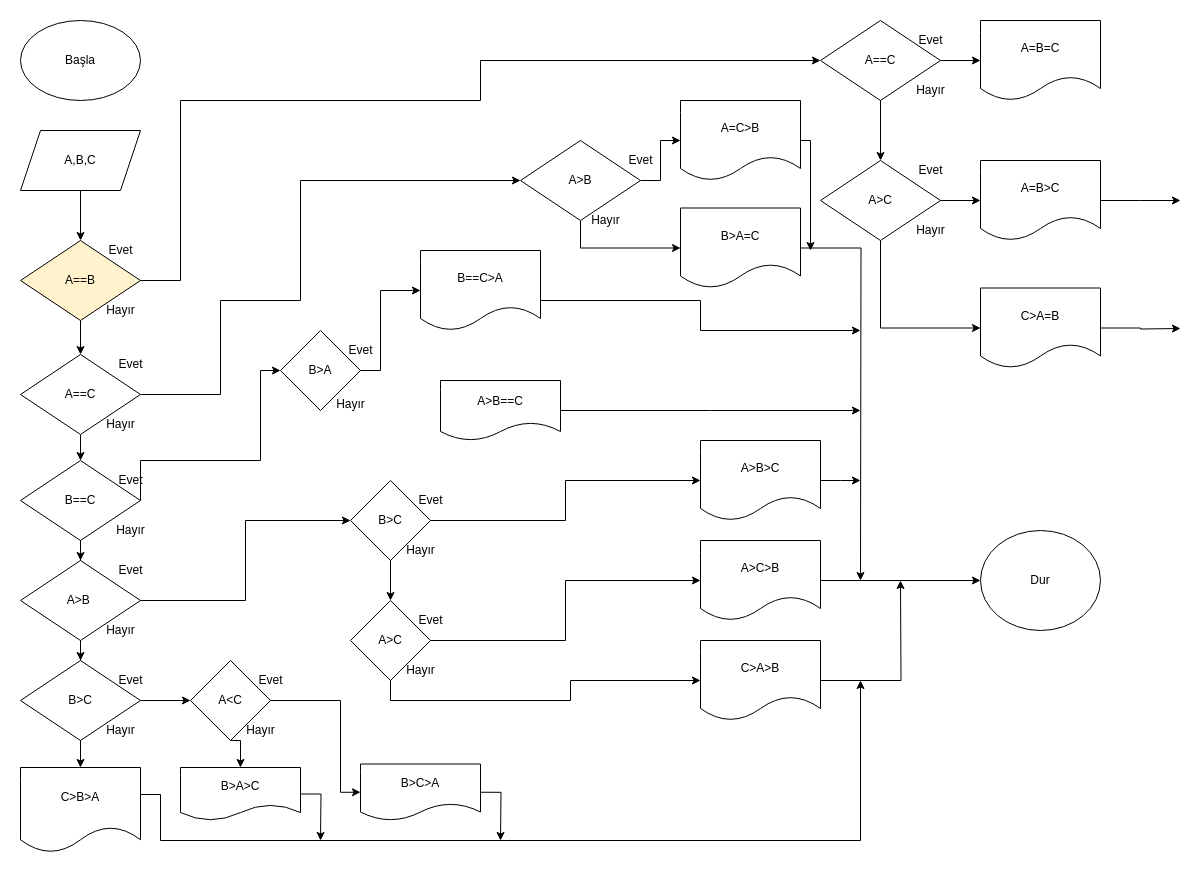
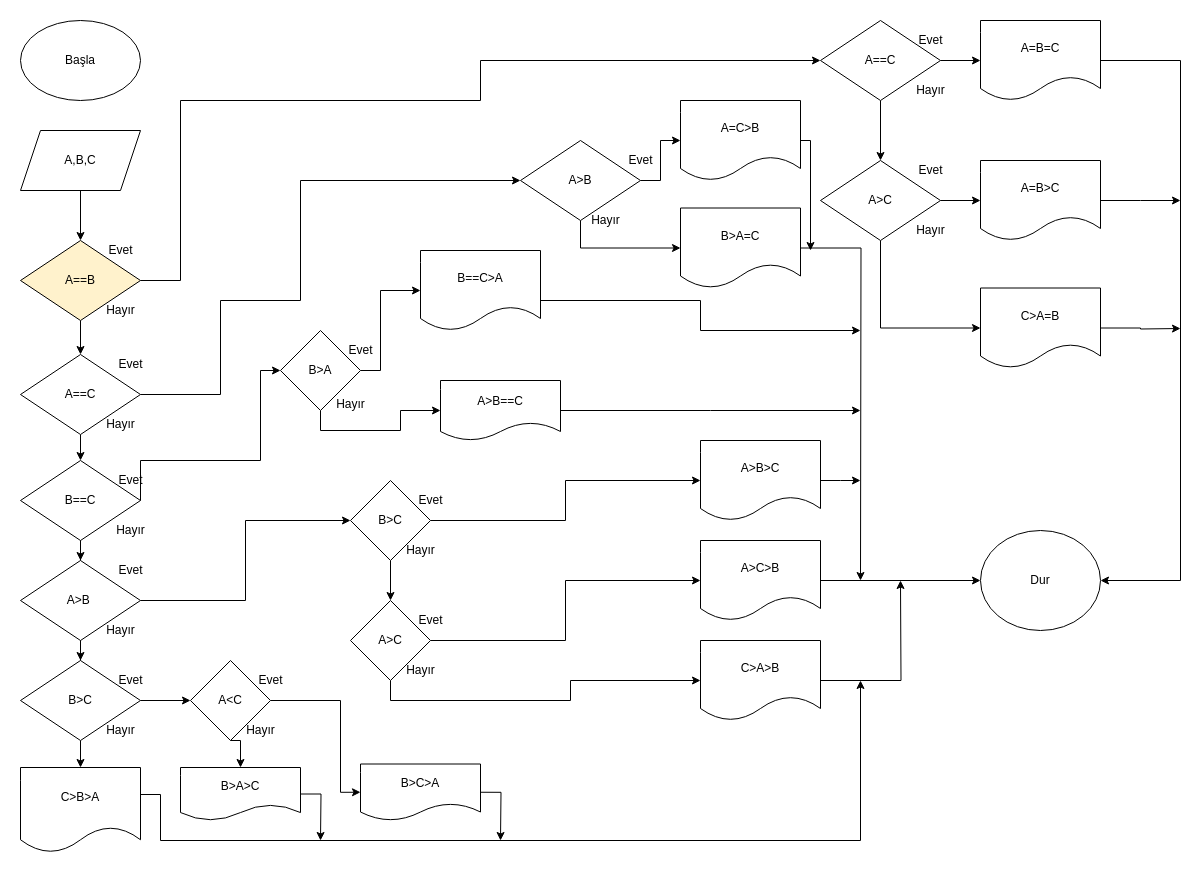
none -> (1181, 317)
none -> (377, 431)
